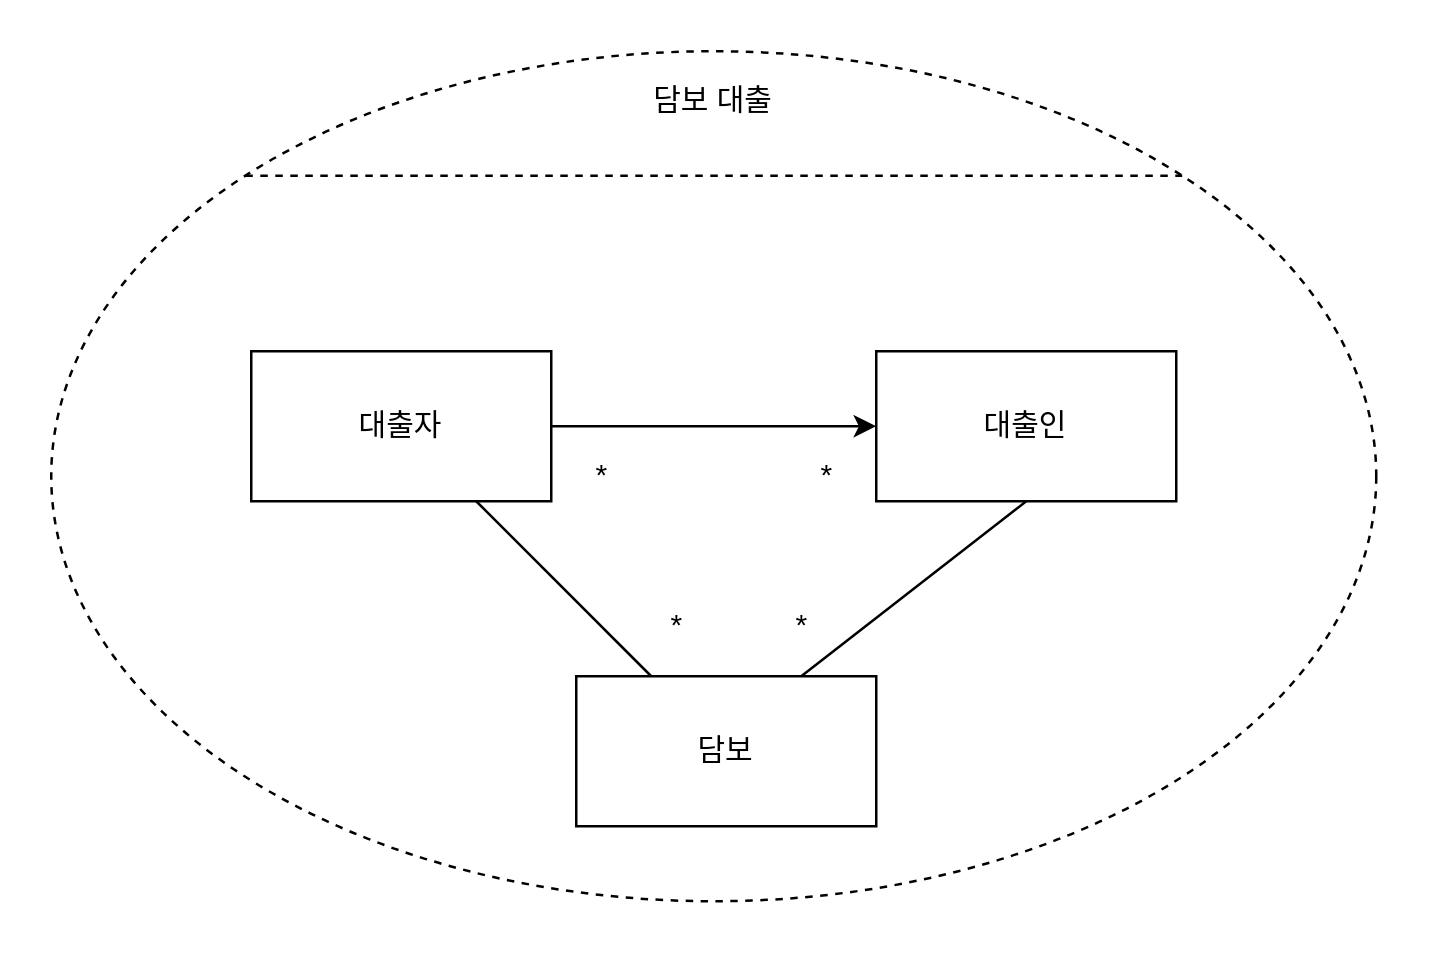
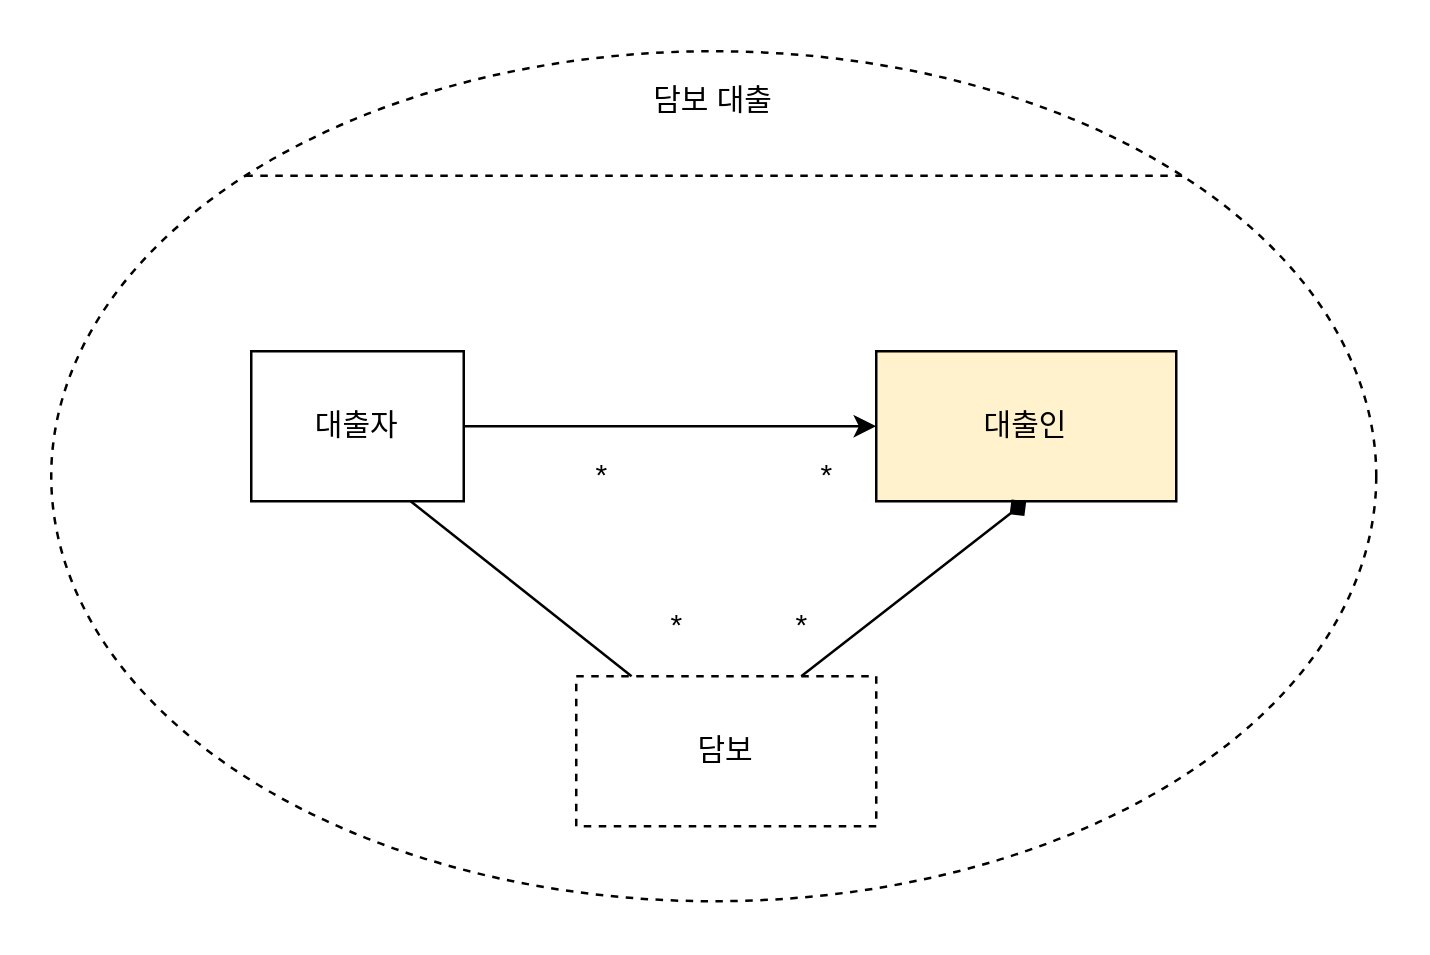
(401, 426) -> (358, 426)
(1026, 426) -> (1026, 426)
(1018, 508) -> (1010, 514)
(726, 751) -> (726, 751)
